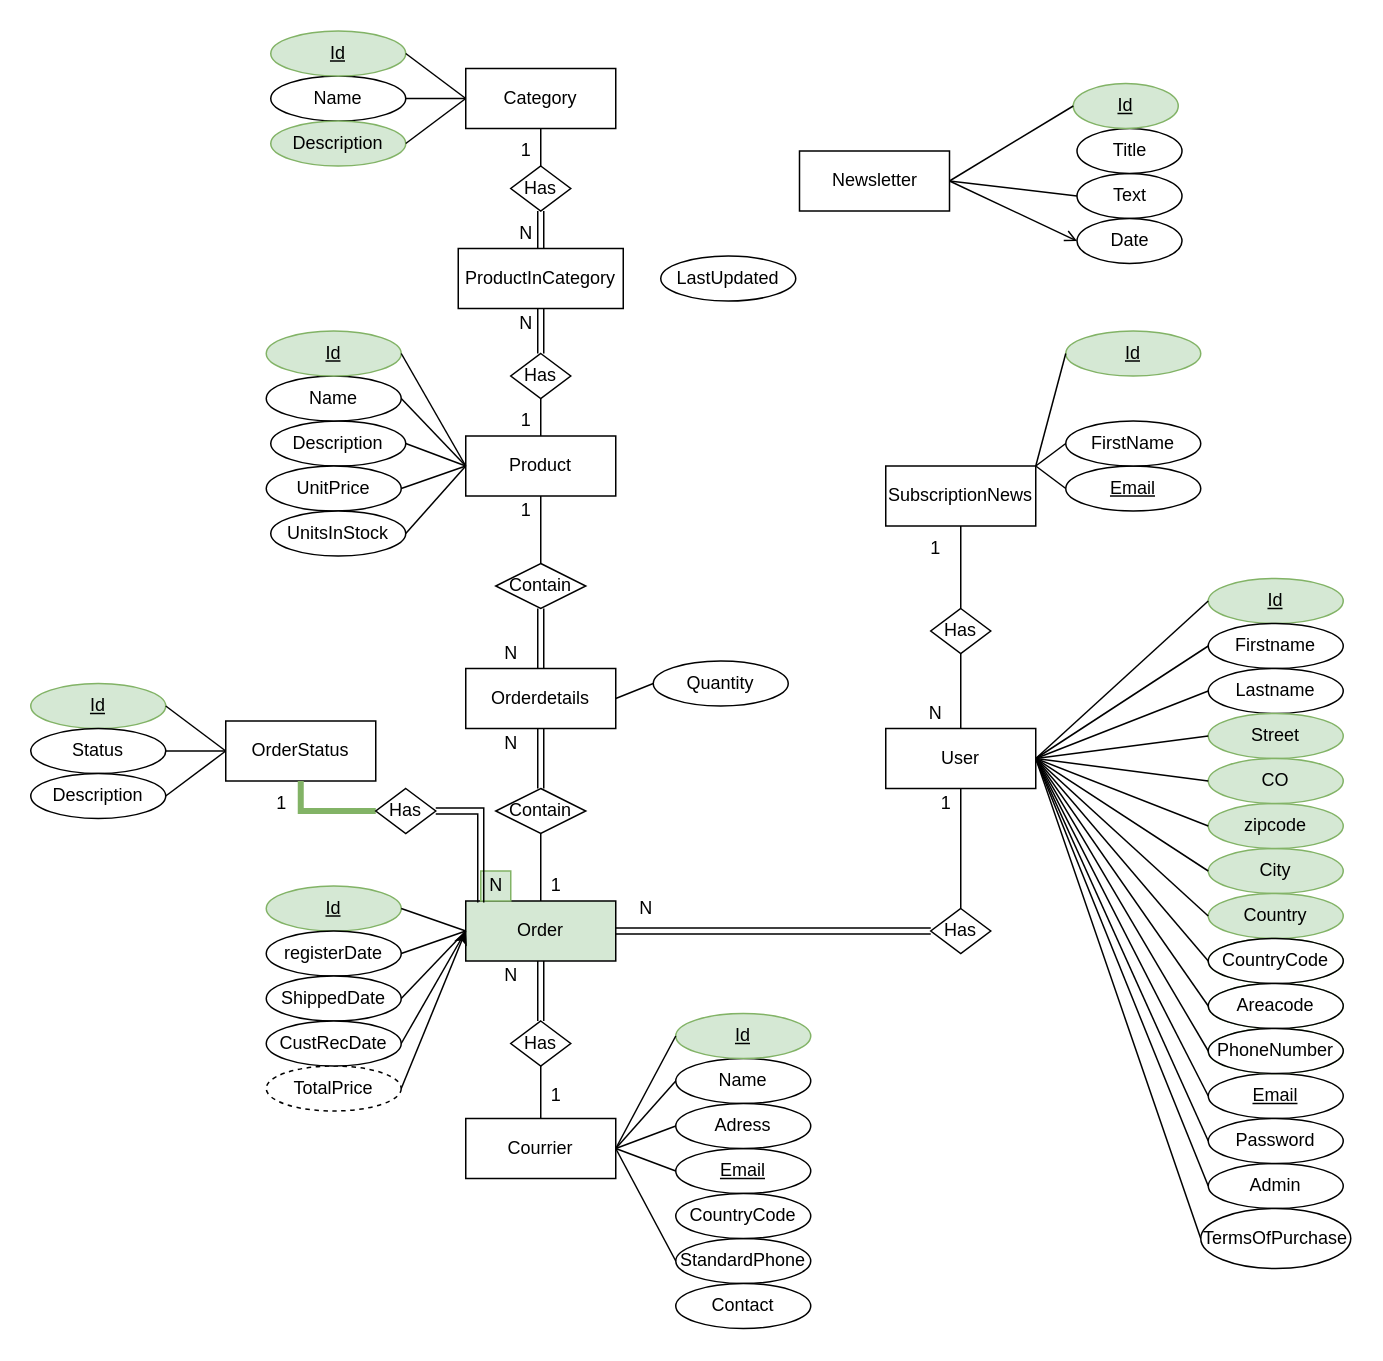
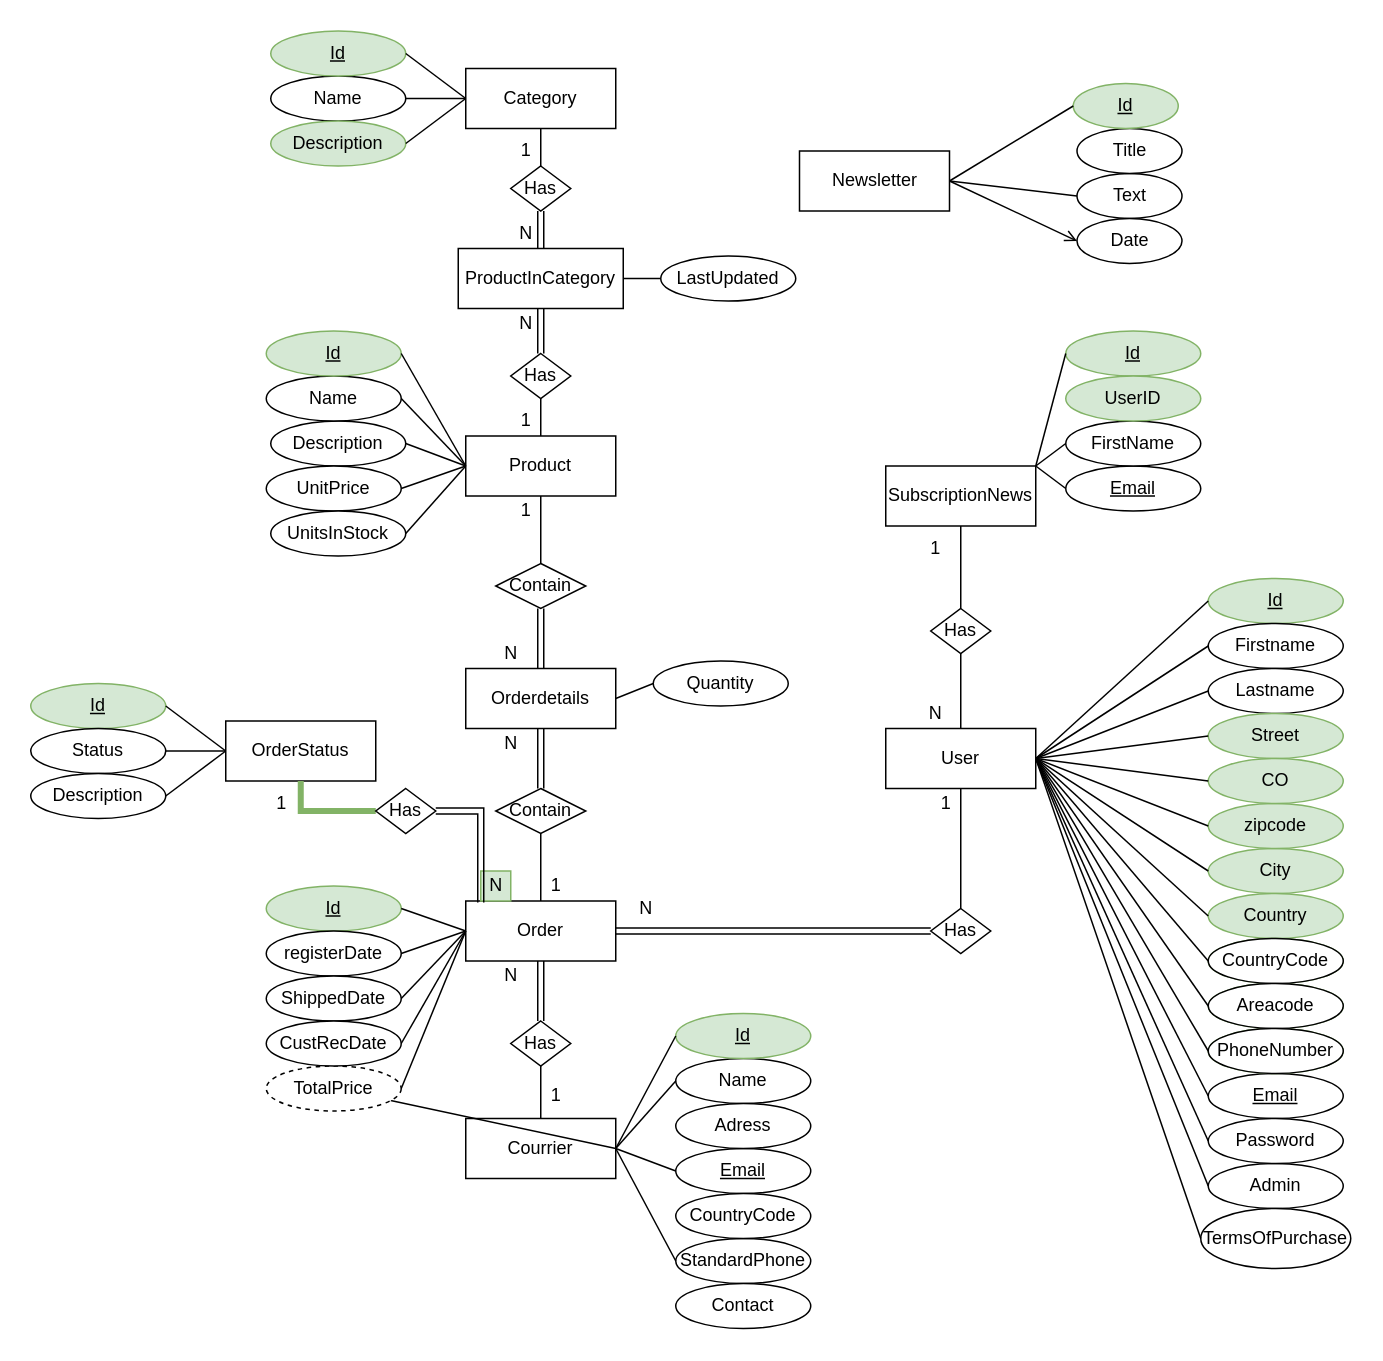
none -> (641, 278)
none -> (1133, 398)
(541, 931) -> (541, 931)
(461, 941) -> (463, 938)
(647, 1137) -> (501, 1124)
